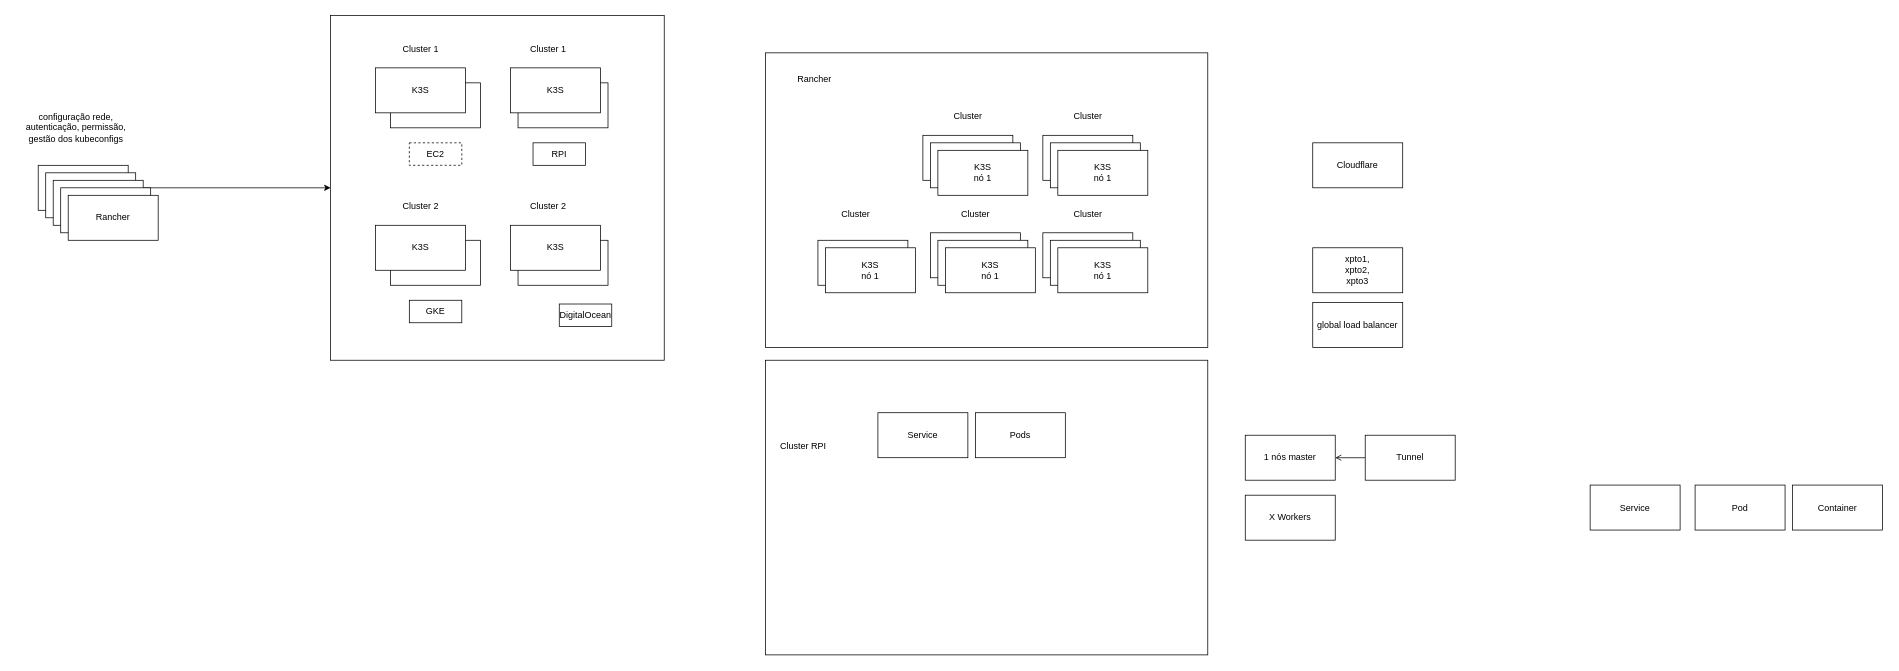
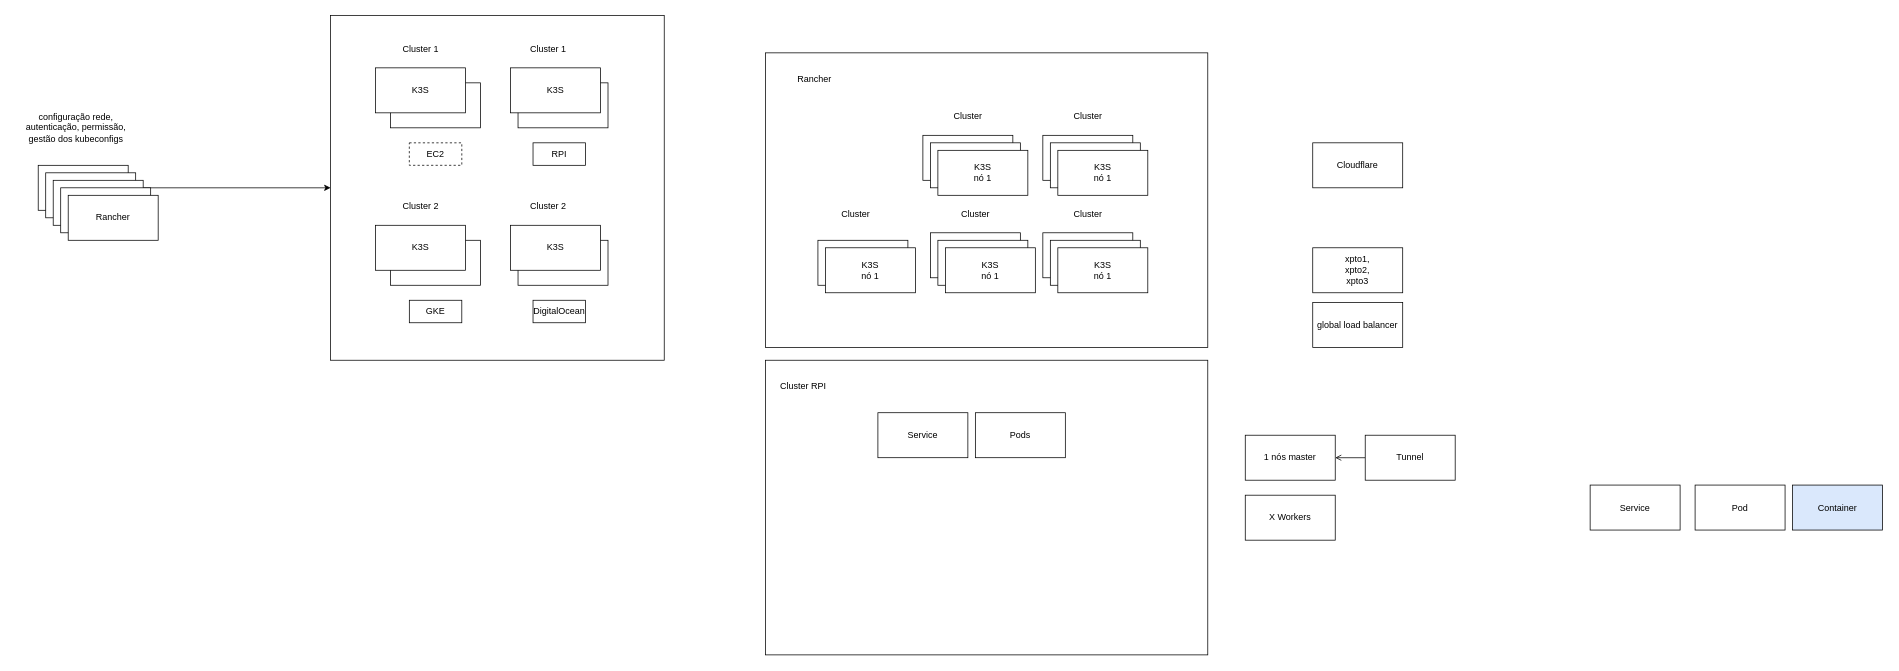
(585, 315) -> (559, 312)
(803, 447) -> (803, 387)
(1838, 508) -> (1838, 508)
